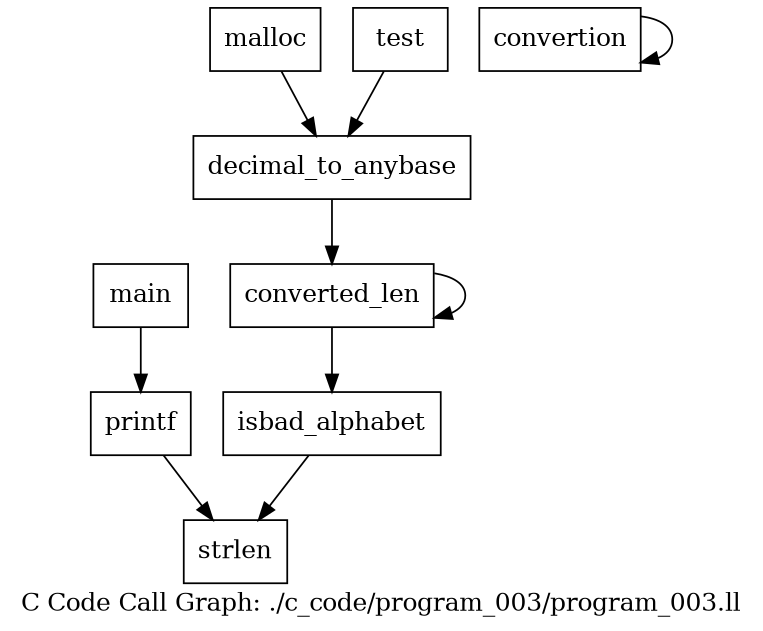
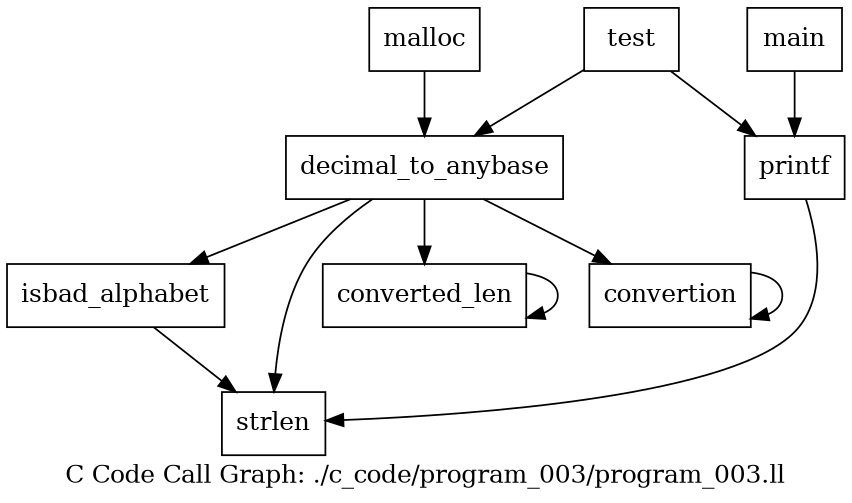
none -> (706, 98)
none -> (539, 227)
none -> (301, 274)
(332, 351) -> (279, 228)
